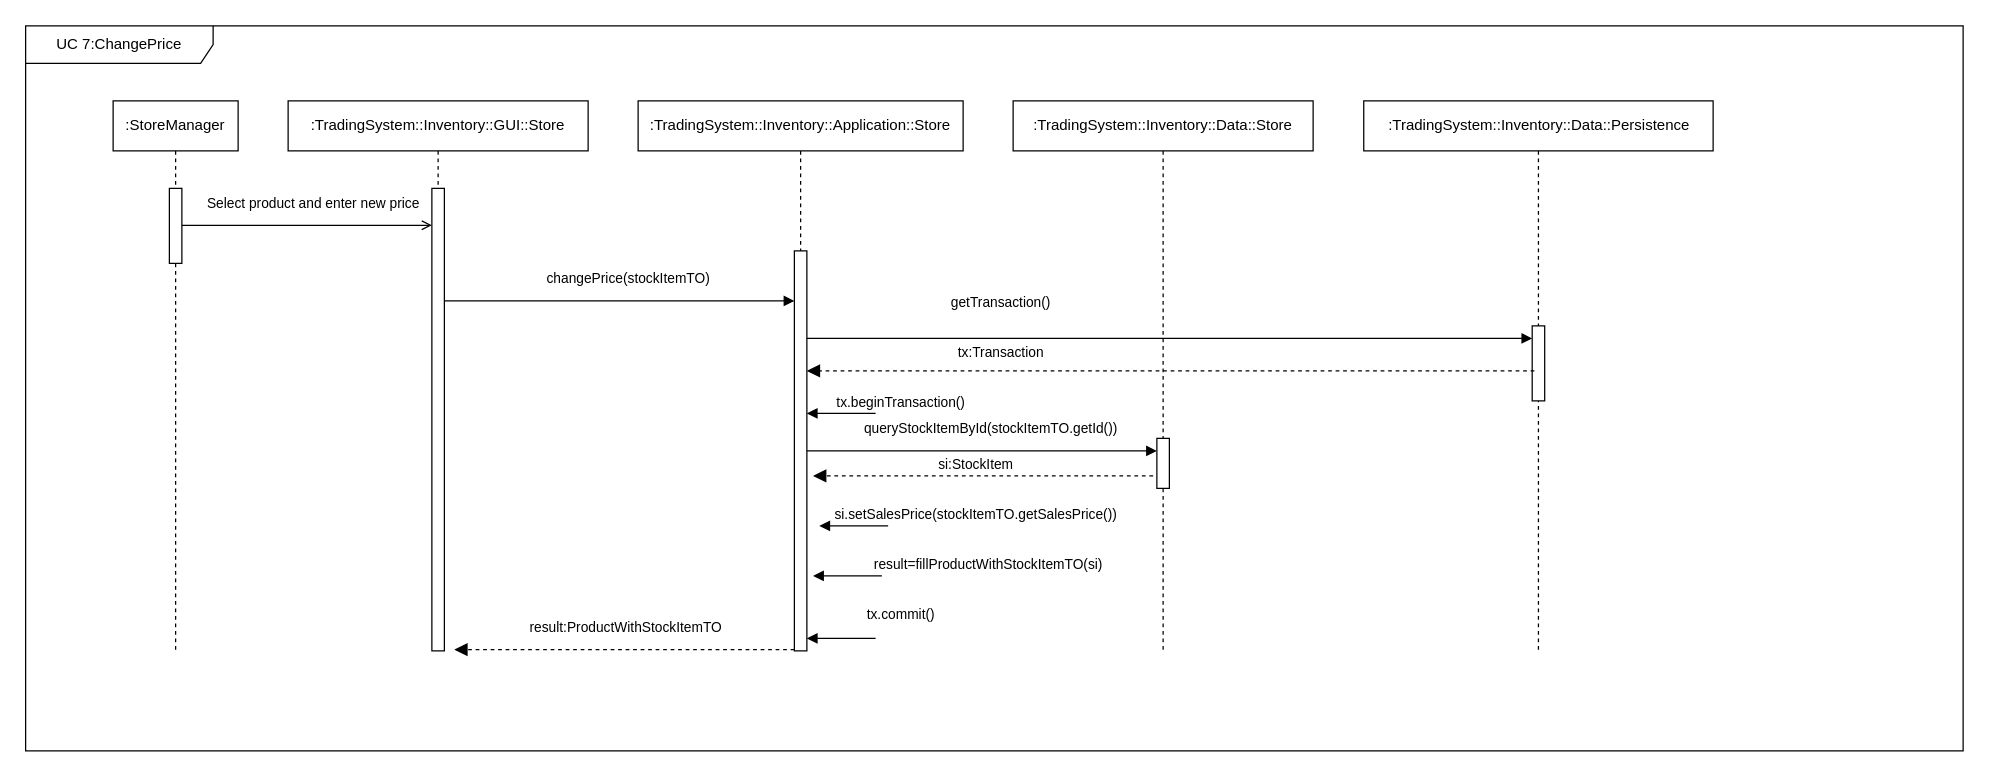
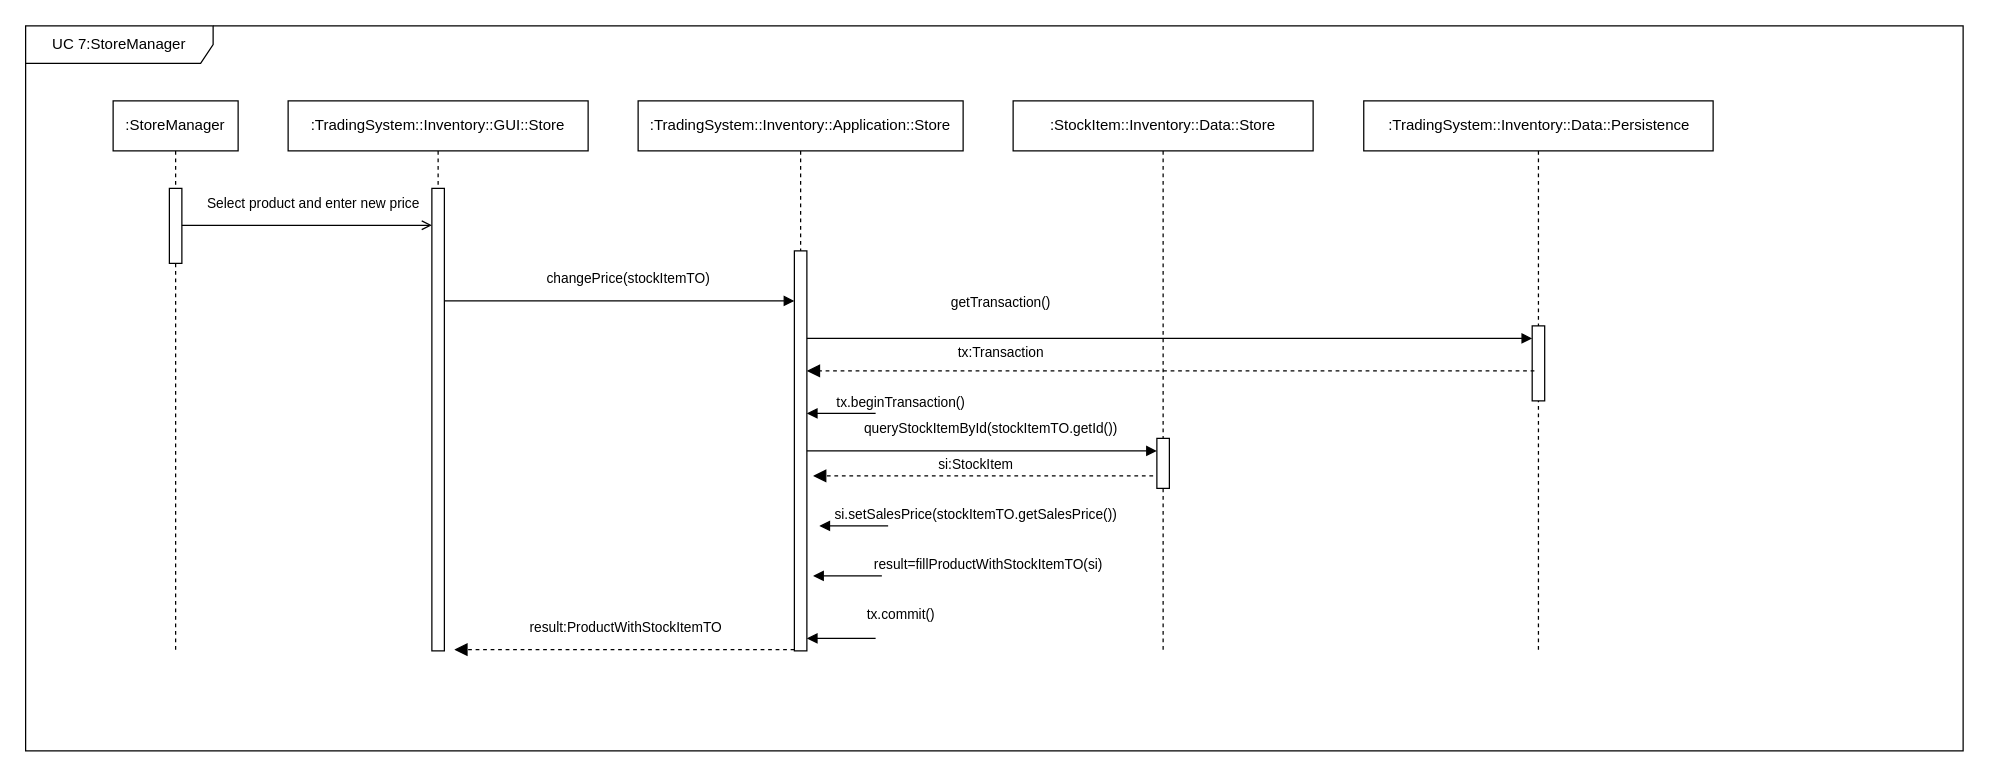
(119, 44) -> (119, 44)
(1163, 126) -> (1163, 126)
